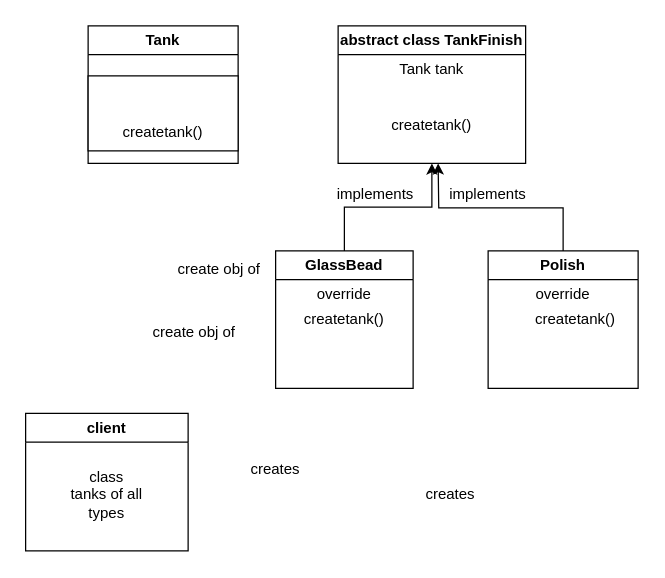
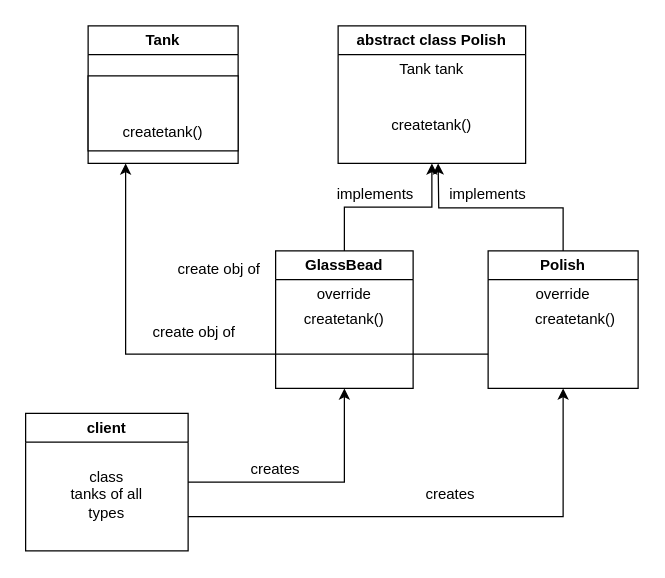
(432, 41) -> (432, 41)
none -> (215, 354)
none -> (309, 482)
none -> (436, 516)
